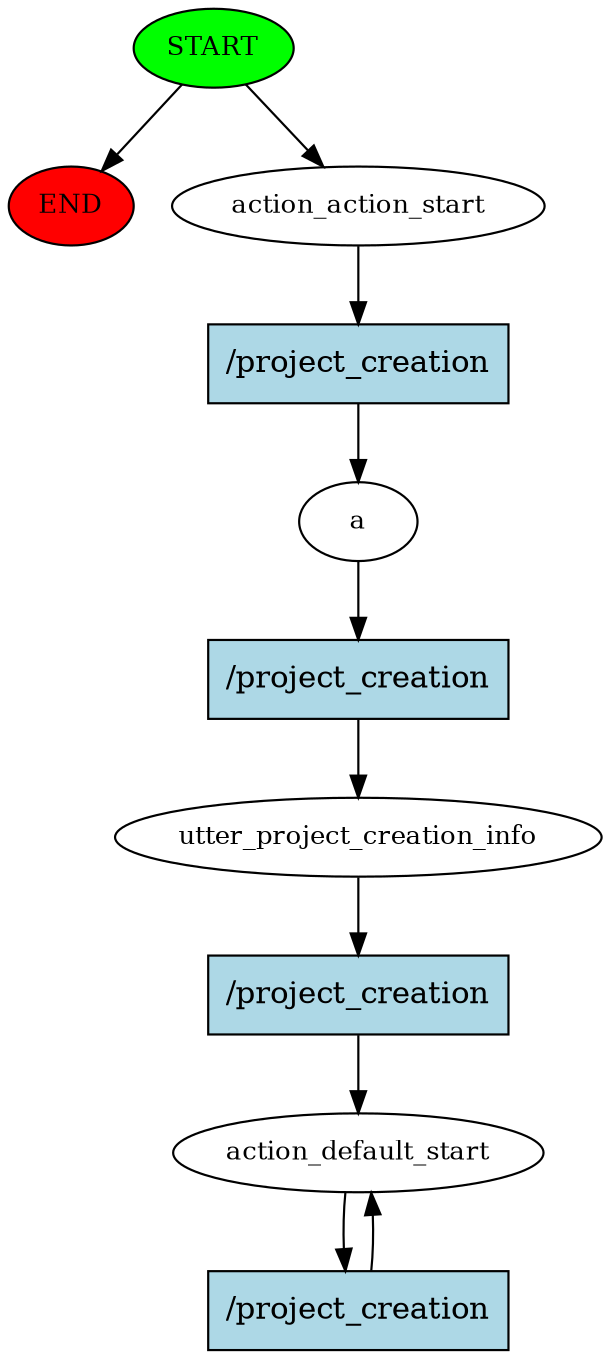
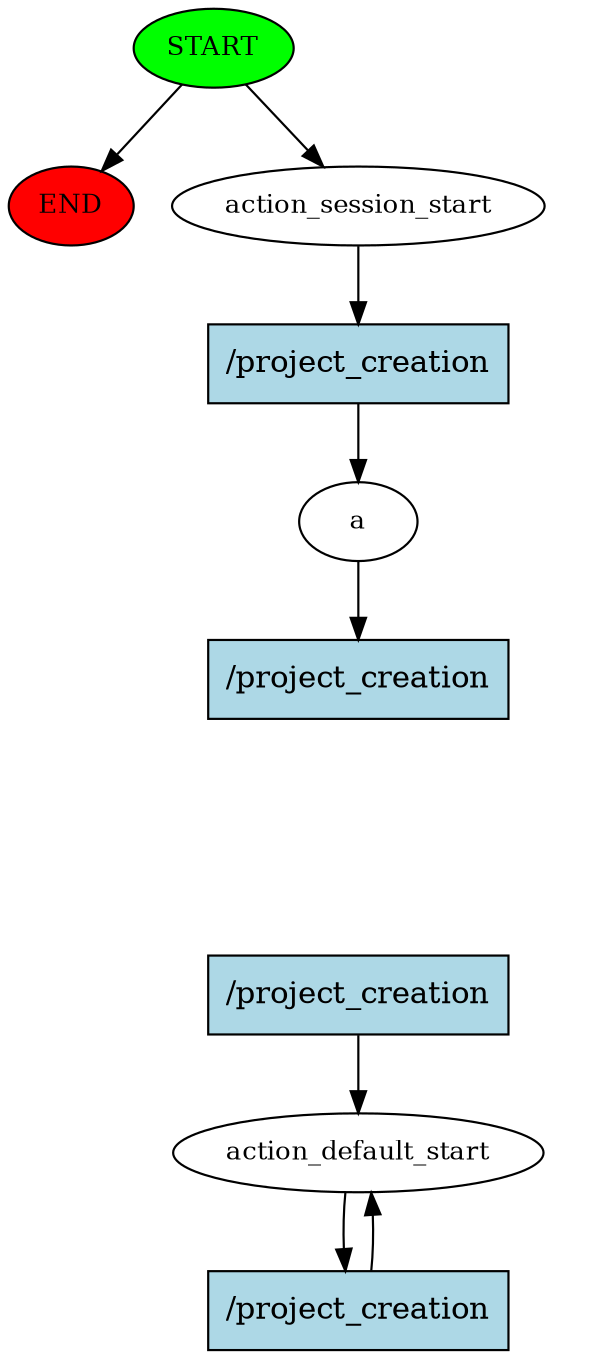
(358, 206) -> (358, 206)
(358, 837) -> none
